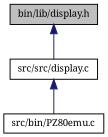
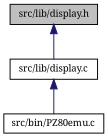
(54, 14) -> (54, 14)
(54, 69) -> (54, 69)
